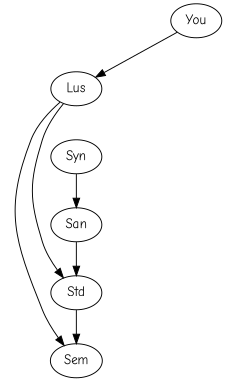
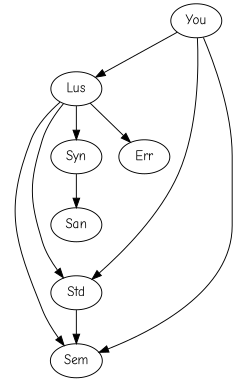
none -> (76, 118)
none -> (144, 157)
none -> (232, 222)
(76, 254) -> (180, 169)
